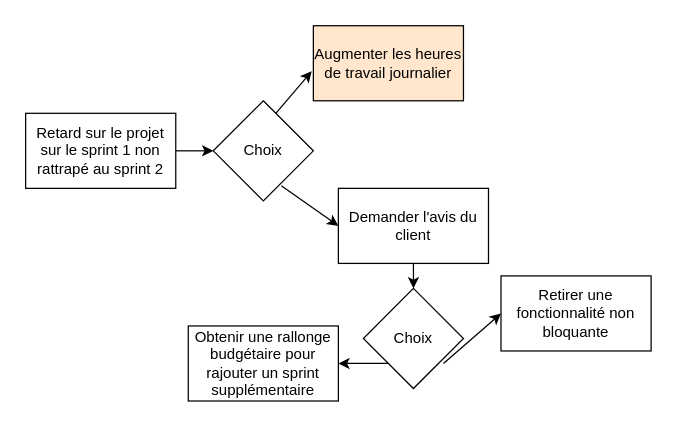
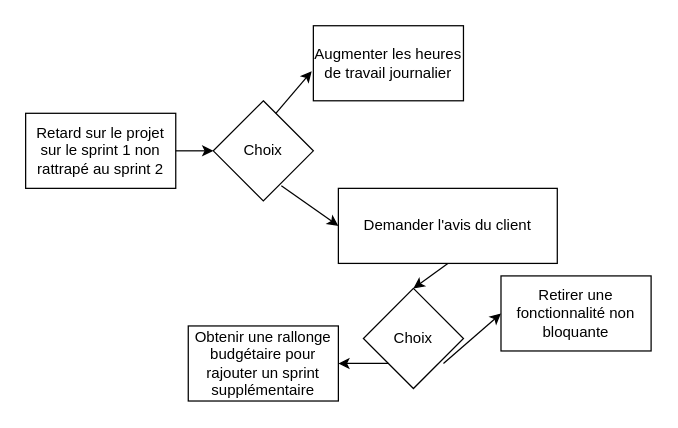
(388, 63) -> (388, 63)
(413, 226) -> (448, 226)
